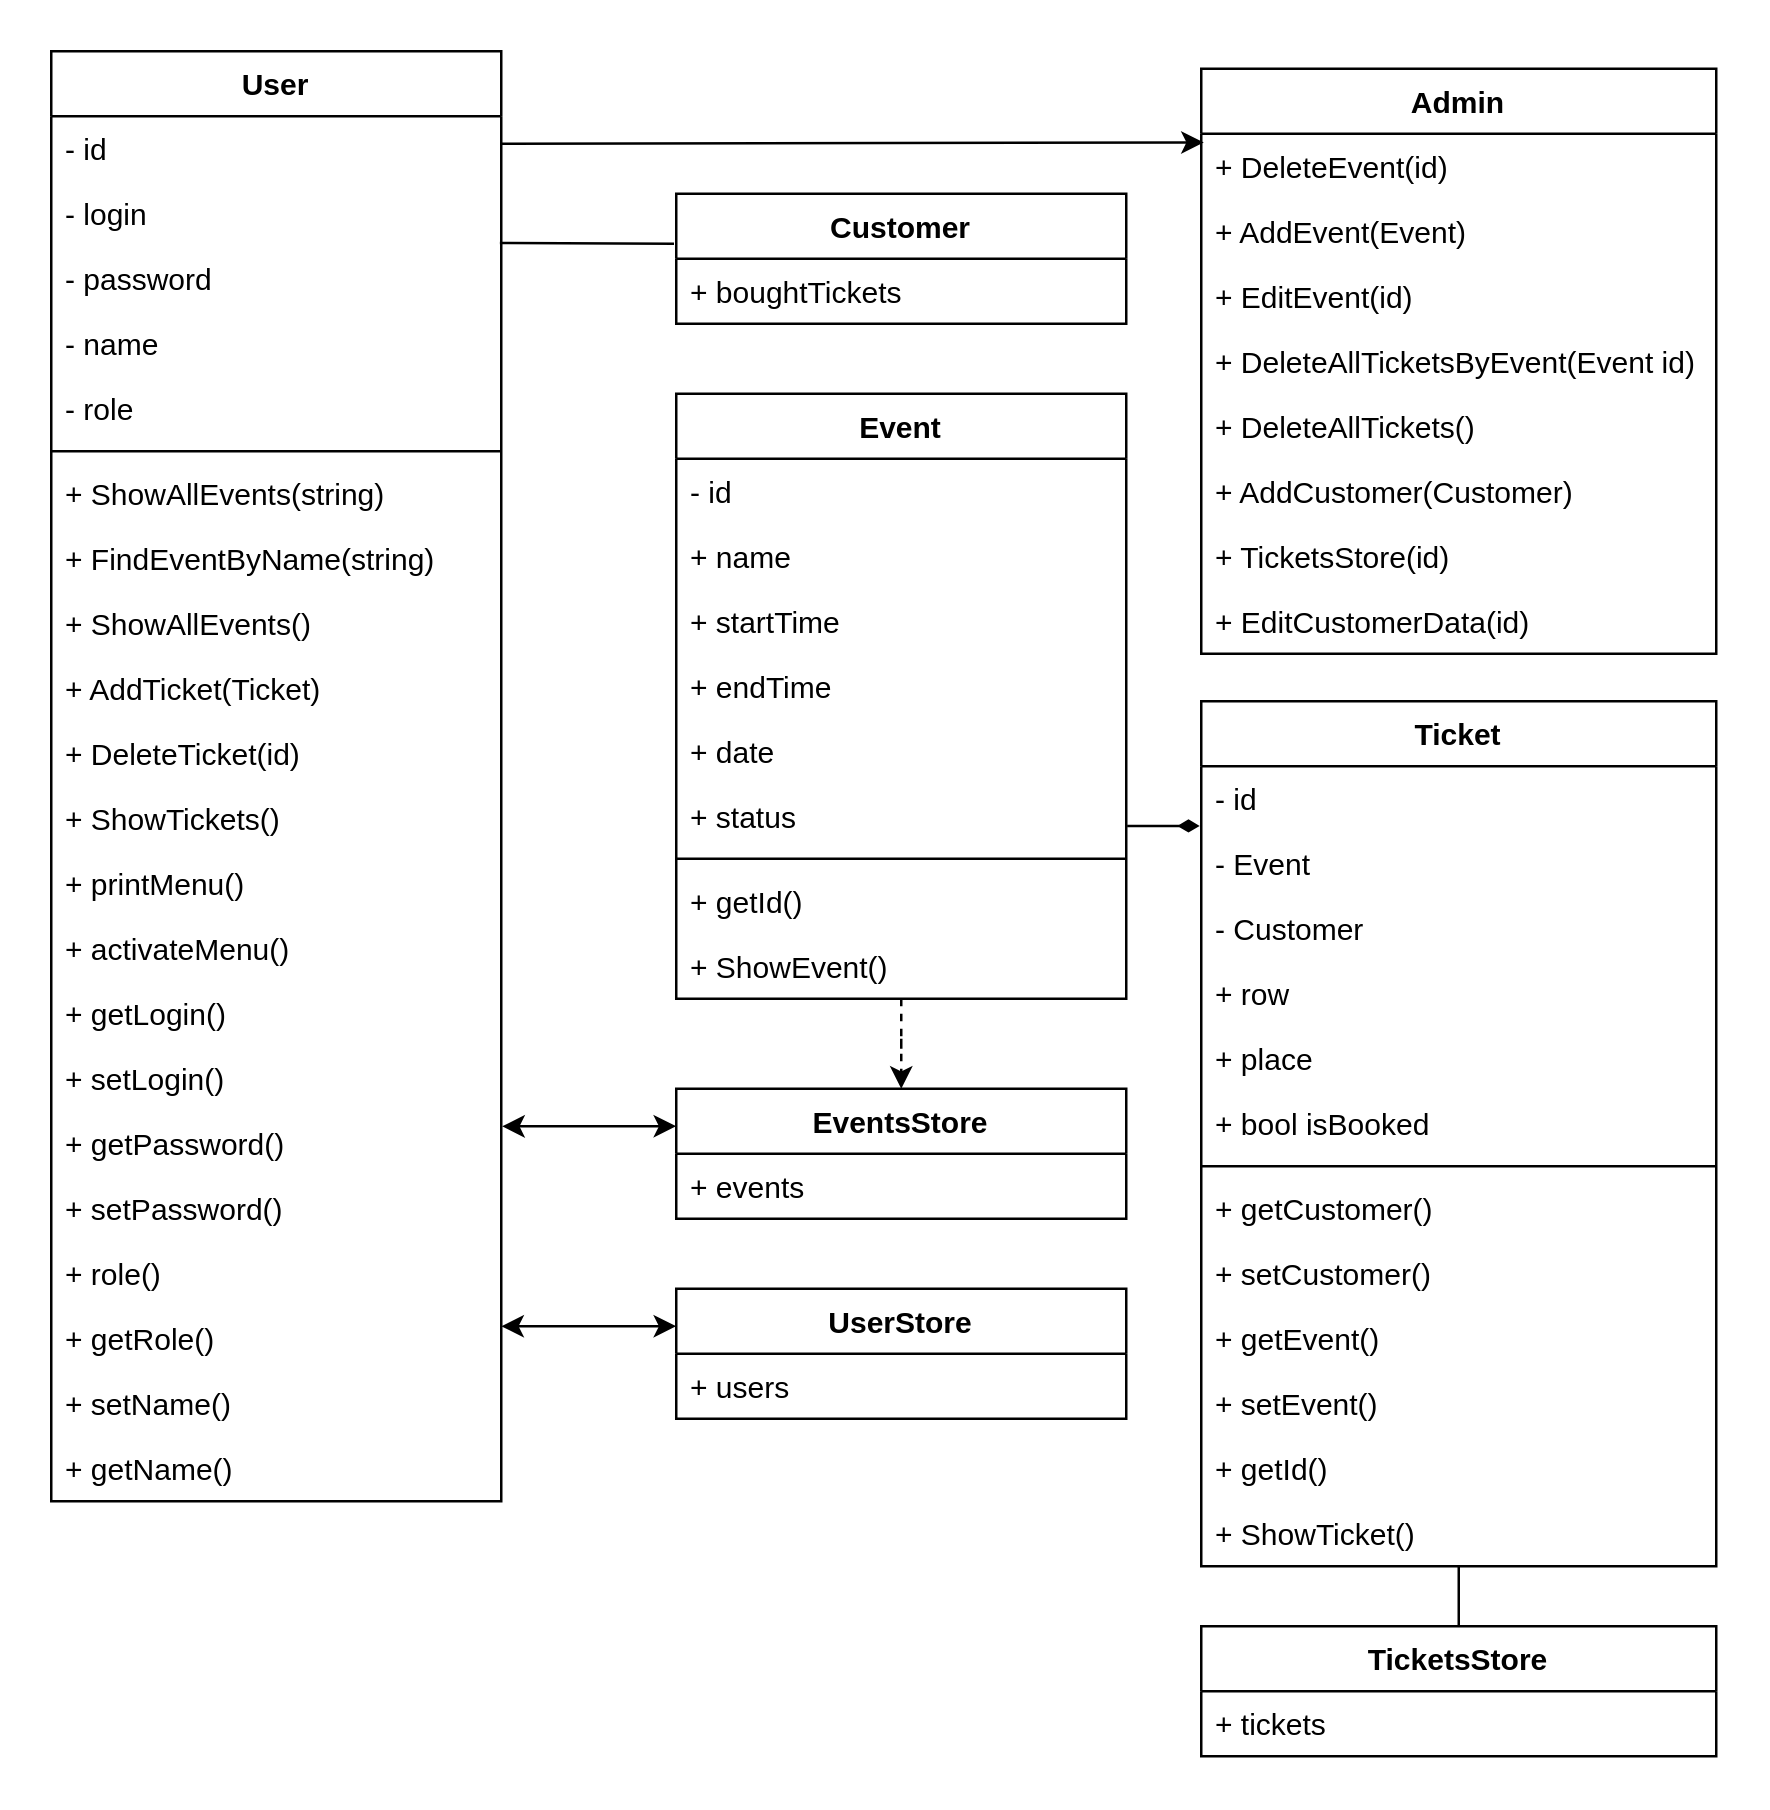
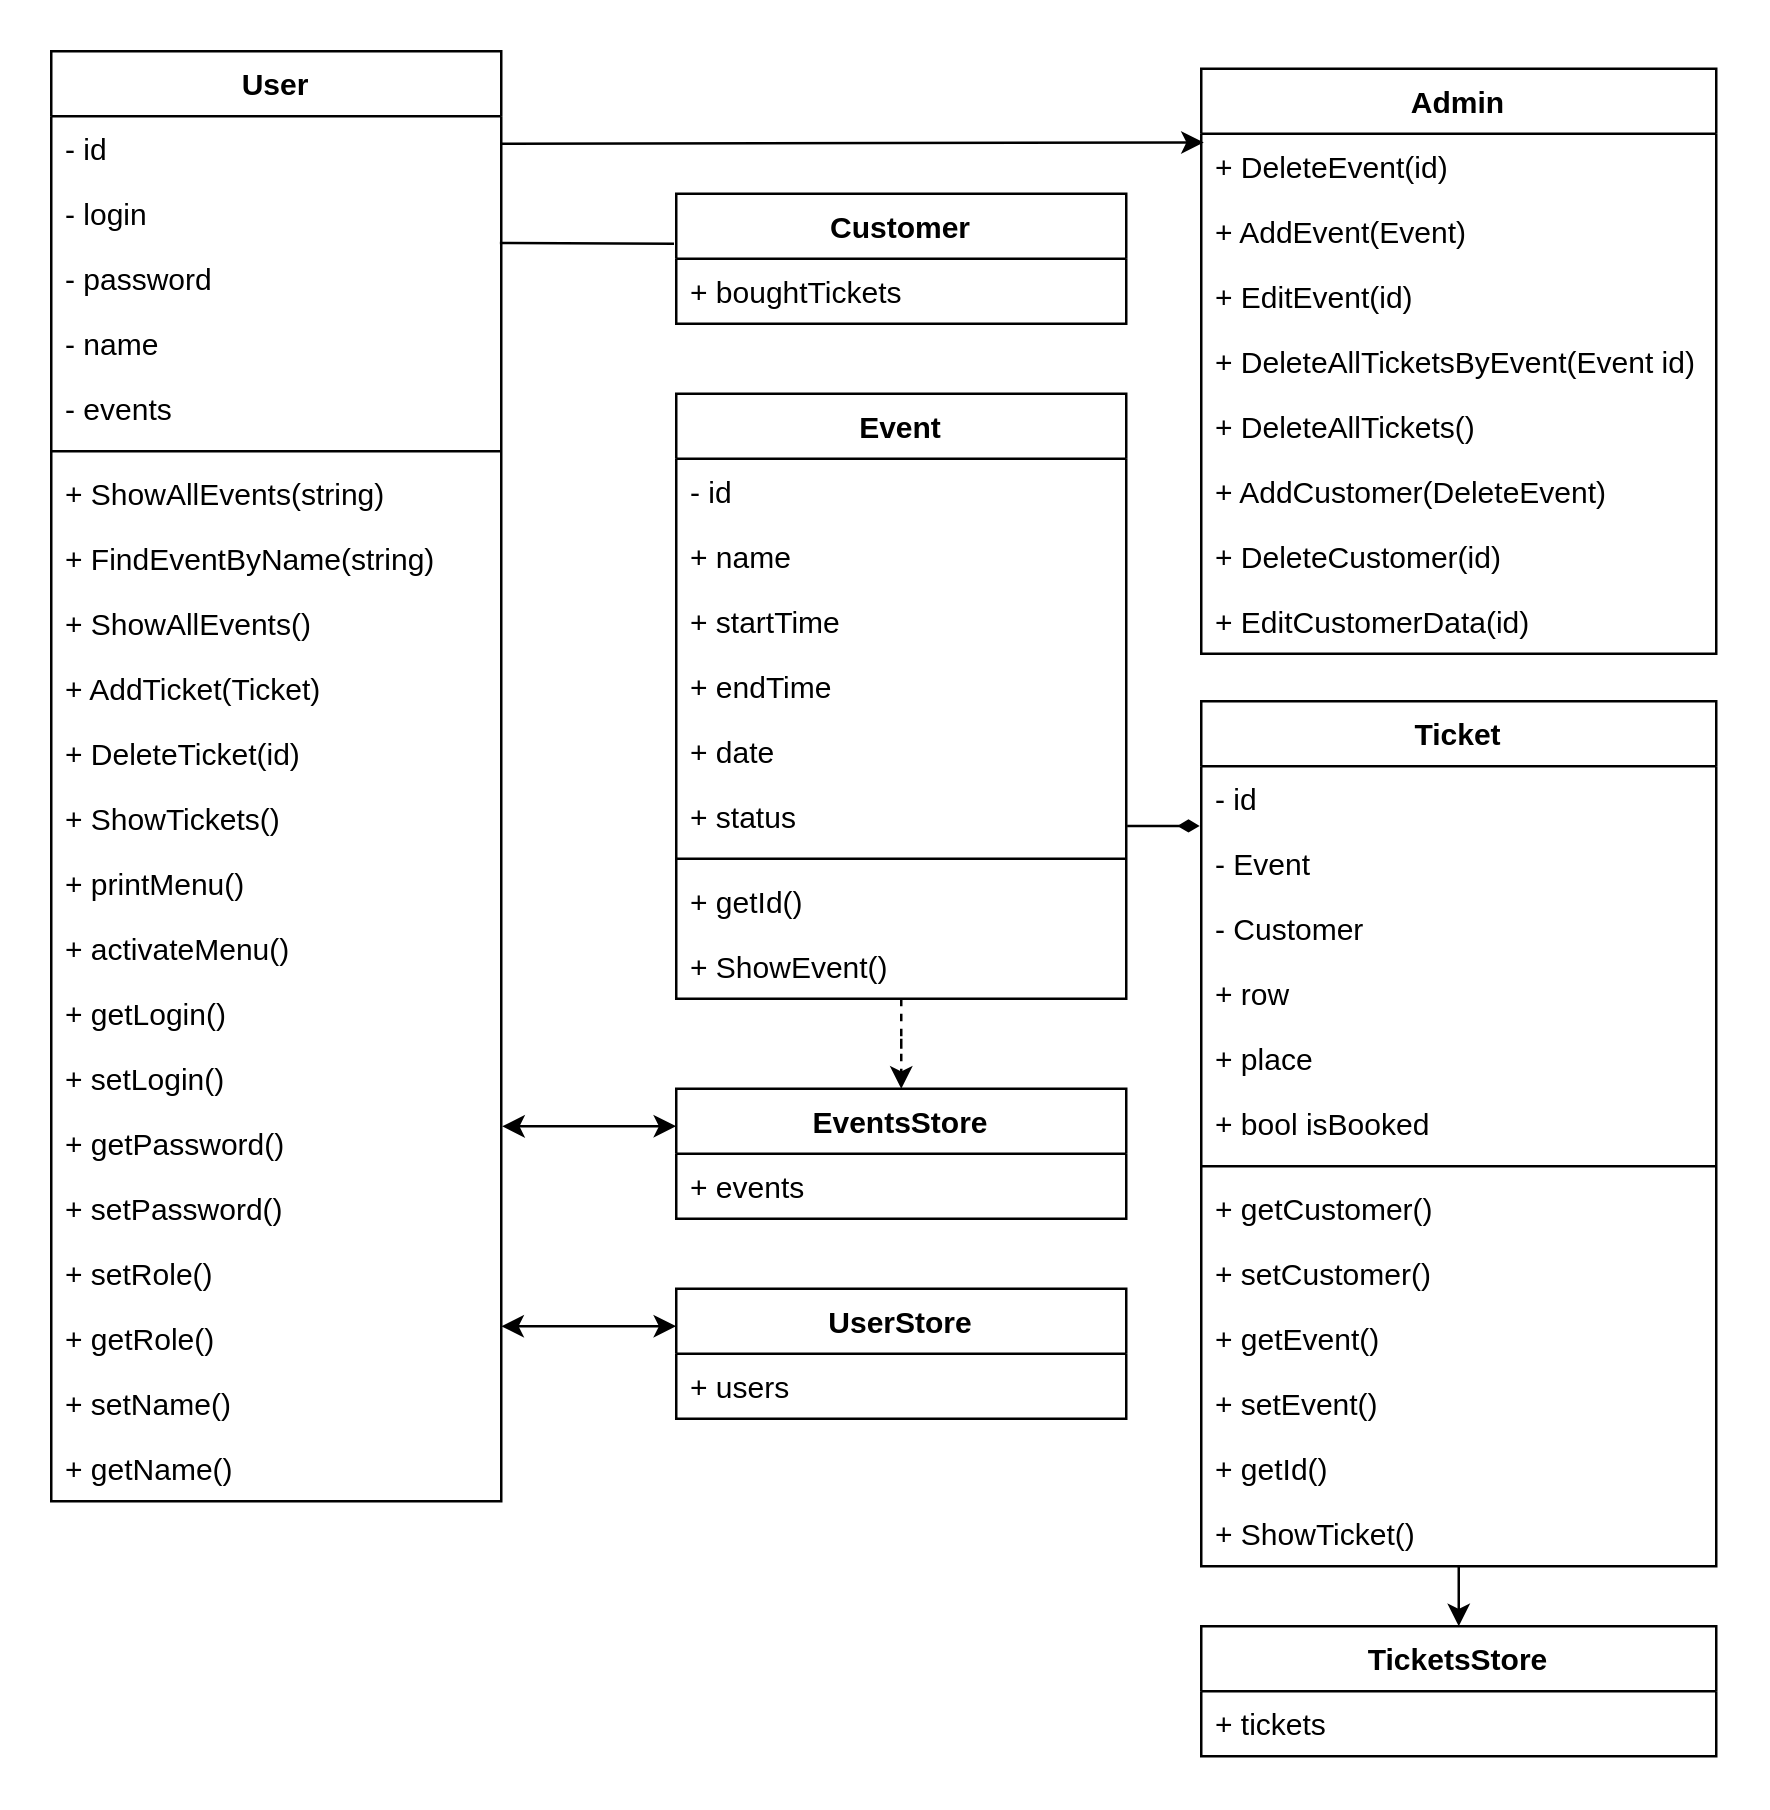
(108, 410) -> (128, 410)
(1404, 493) -> (1426, 493)
(1355, 558) -> (1371, 558)
(124, 1275) -> (150, 1275)
(1459, 1615) -> (1459, 1608)
